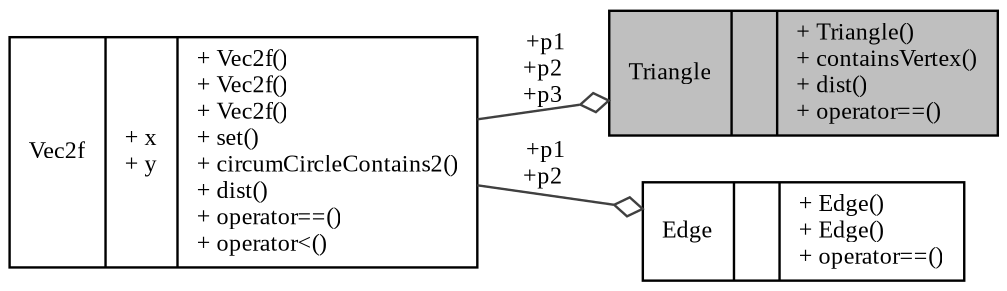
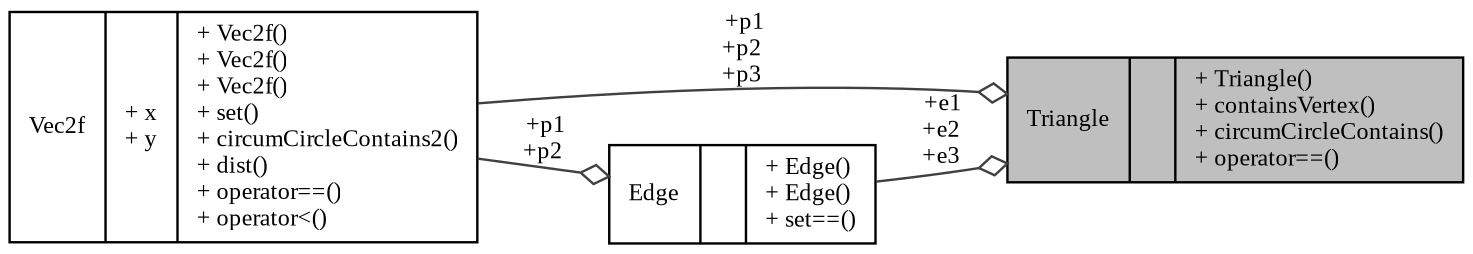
(832, 85) -> (1319, 132)
none -> (928, 175)
(872, 257) -> (811, 219)
